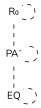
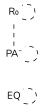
(14, 75) -> none
